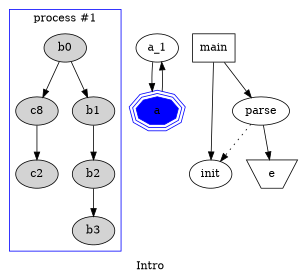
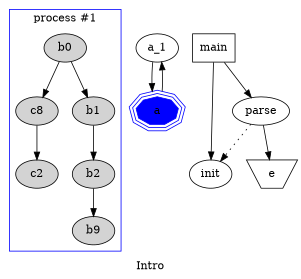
(94, 231) -> (94, 231)
